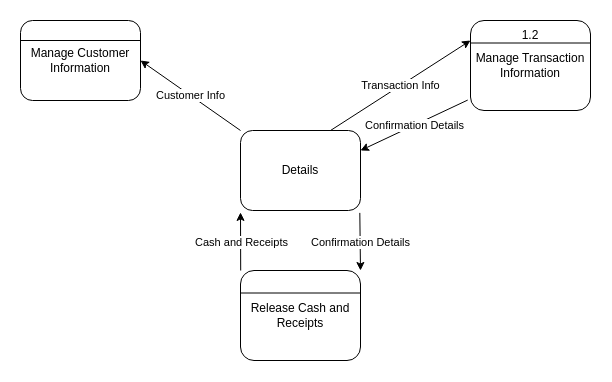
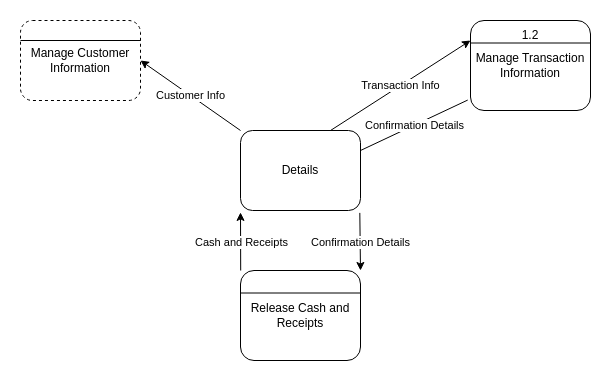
(81, 61) -> (81, 61)
(368, 147) -> (365, 148)
